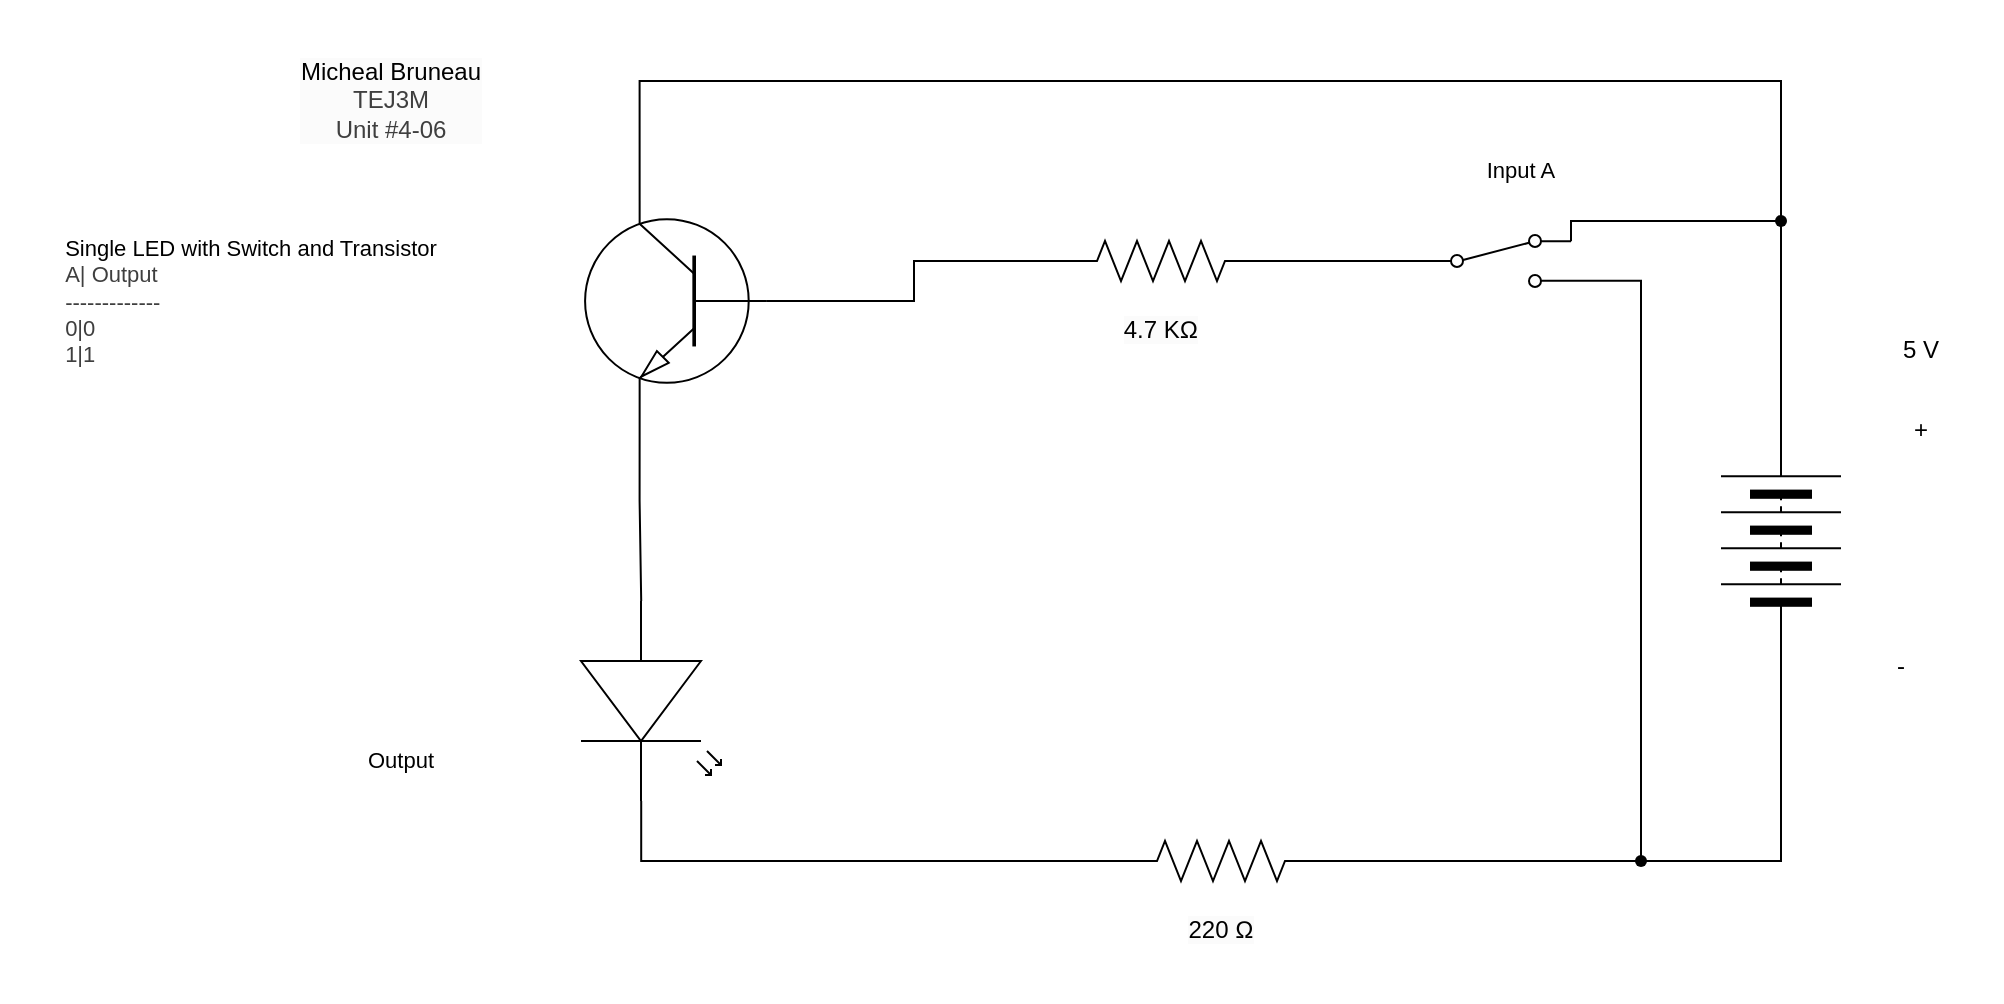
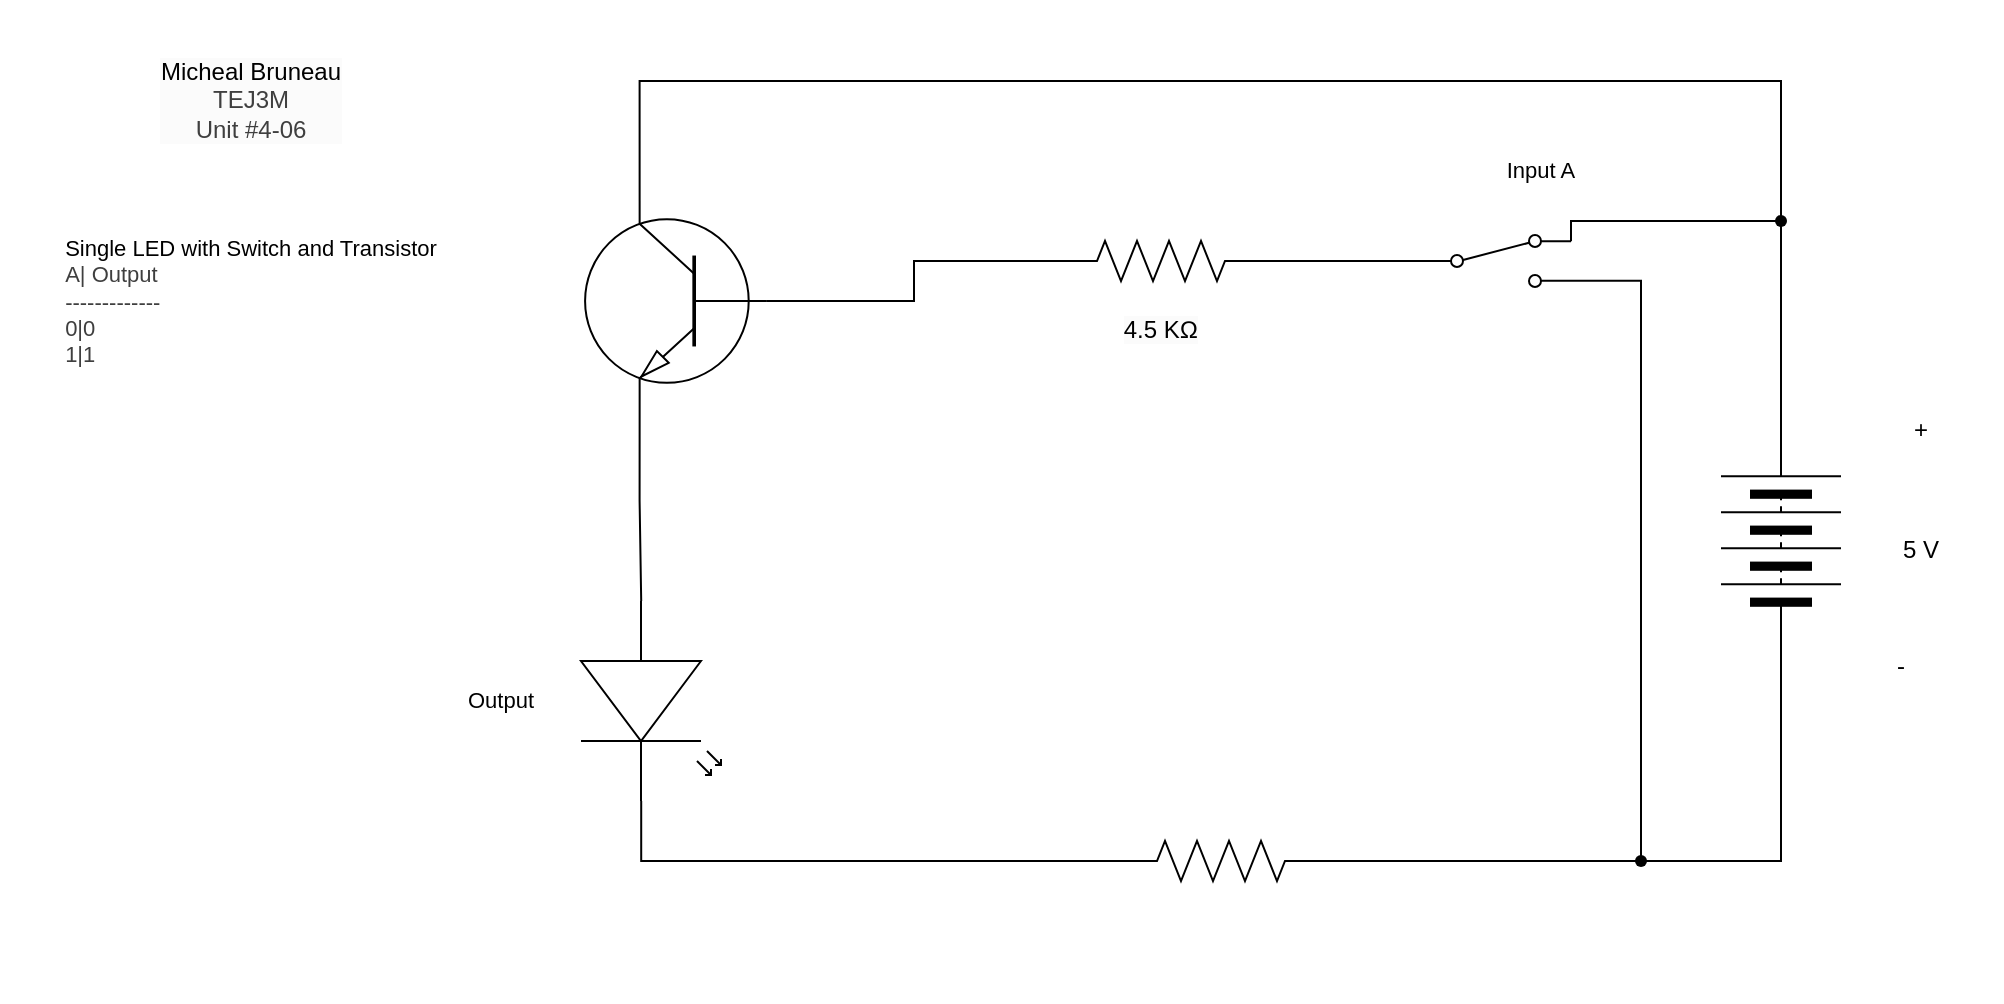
(391, 101) -> (251, 101)
(1521, 171) -> (1541, 171)
(1162, 331) -> (1162, 331)
(1921, 351) -> (1921, 551)
(401, 761) -> (501, 701)
(1221, 931) -> none
